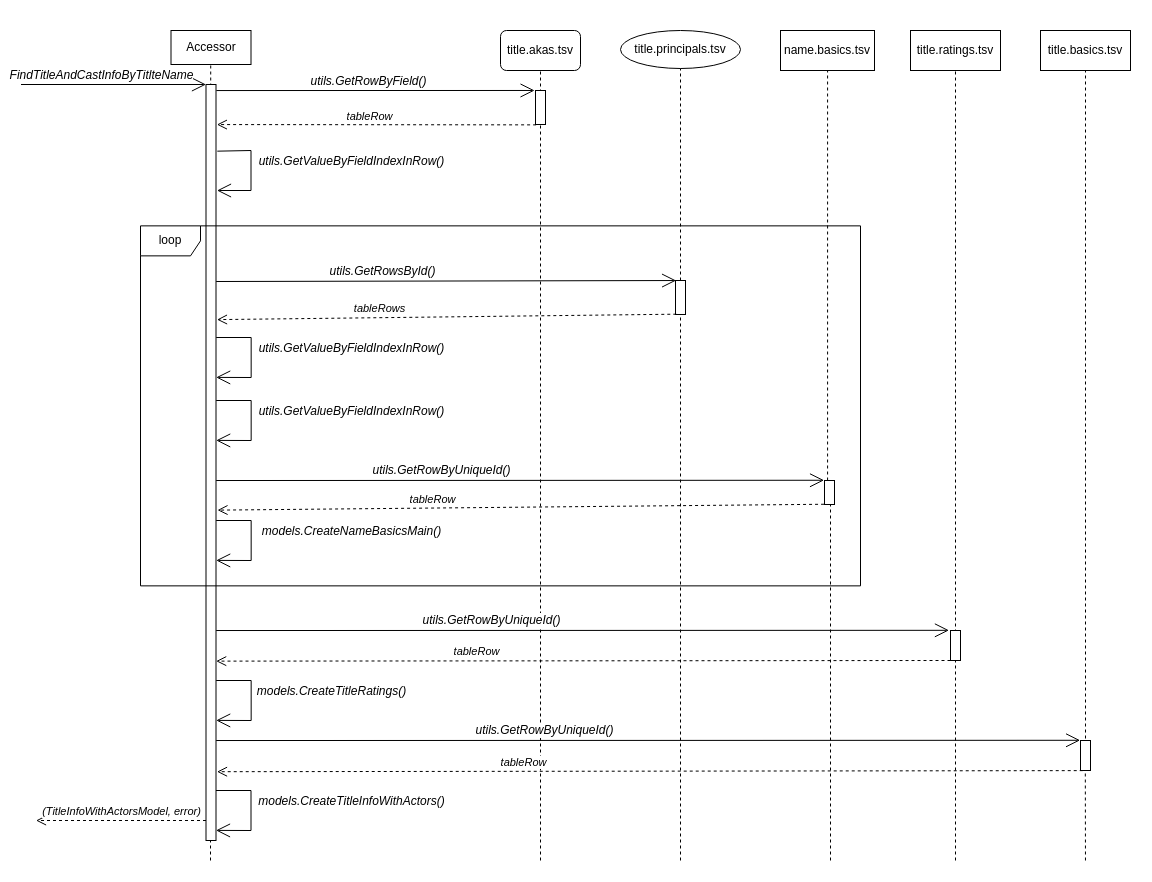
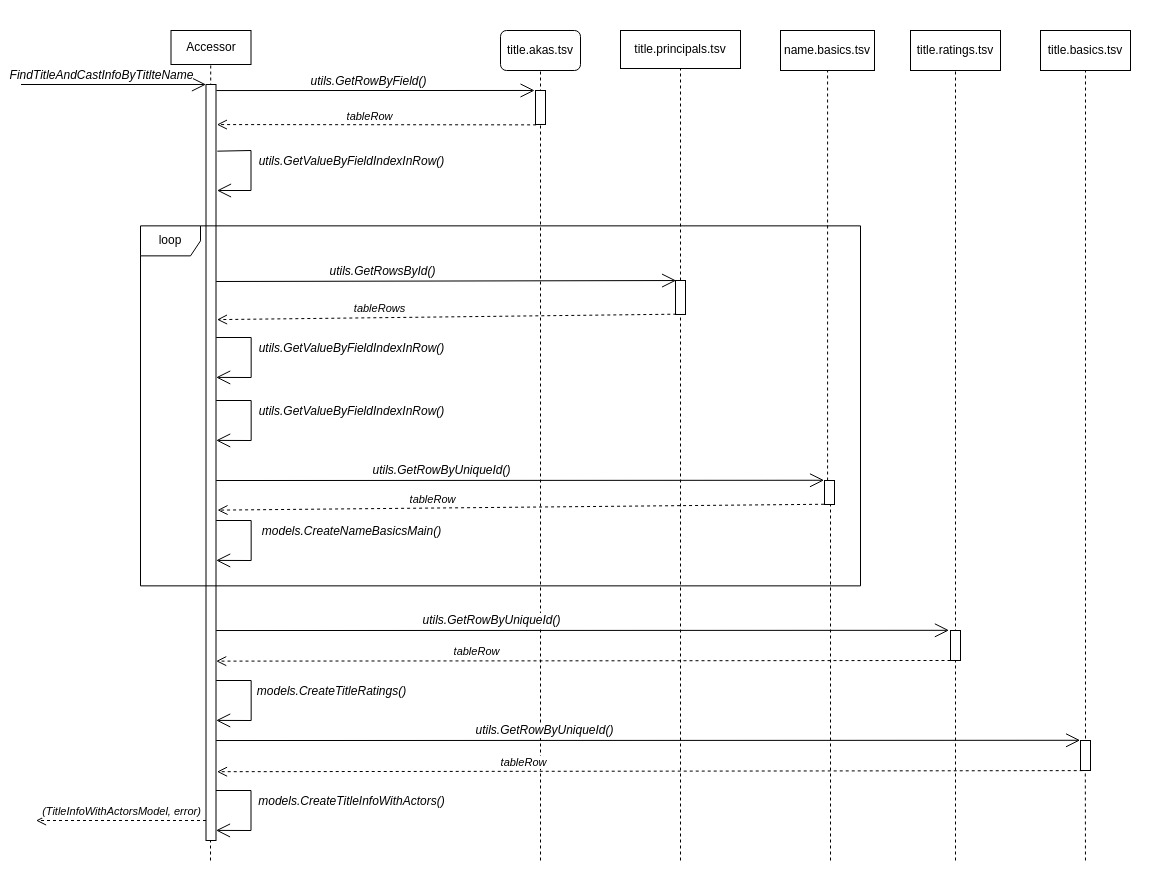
(681, 50) -> (681, 50)
